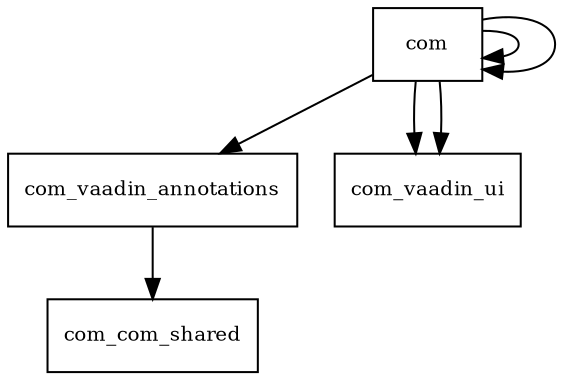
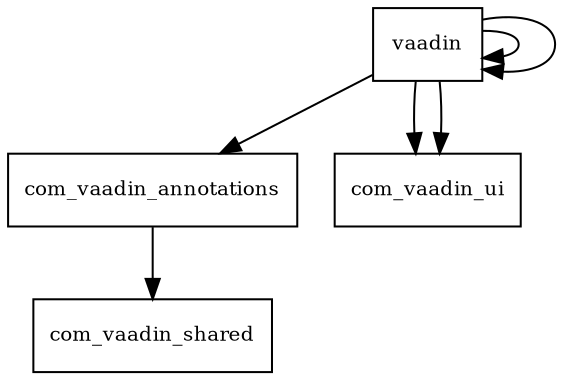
(428, 44) -> (428, 44)
(153, 336) -> (153, 336)
